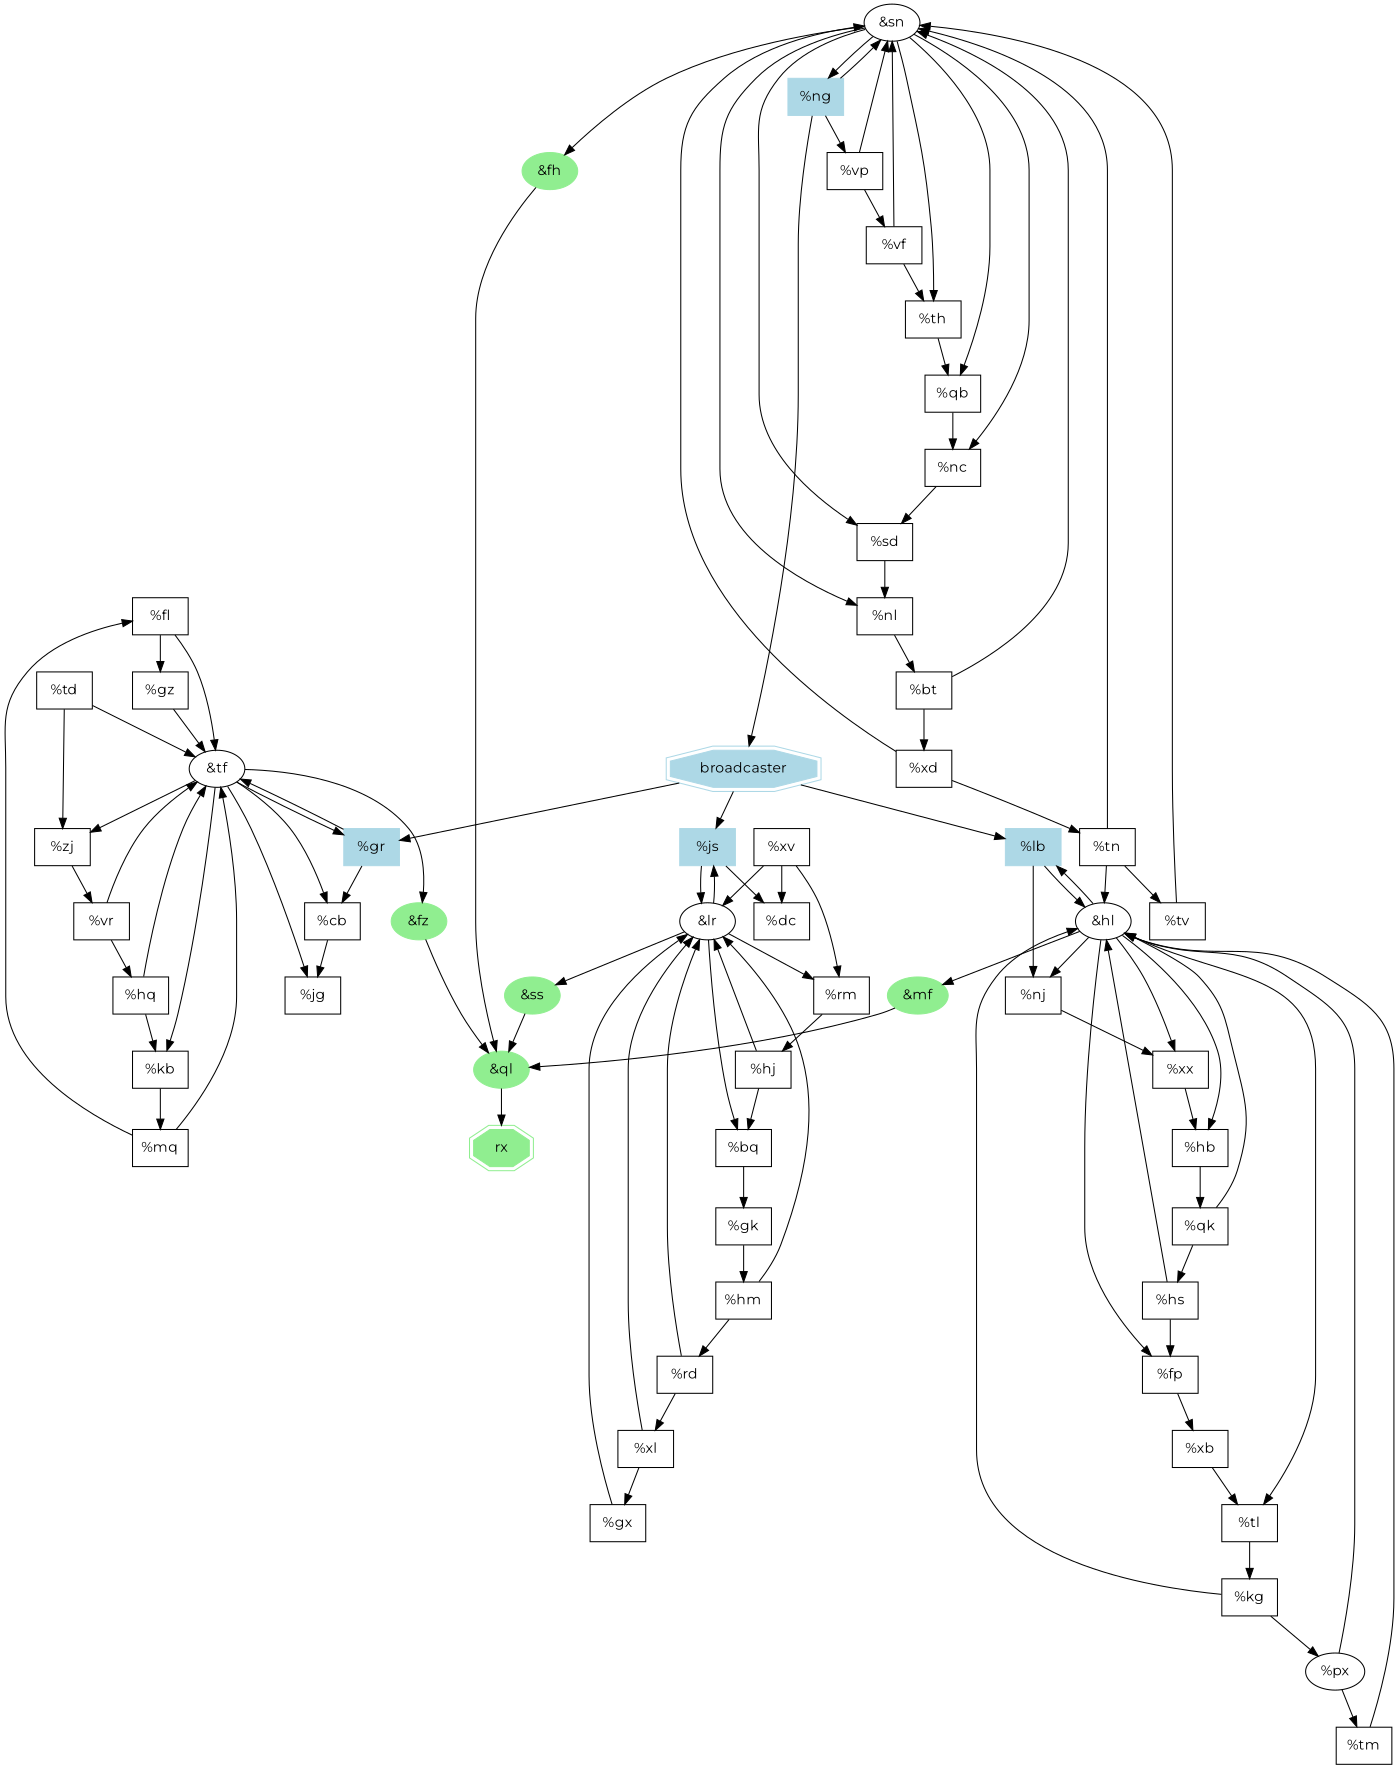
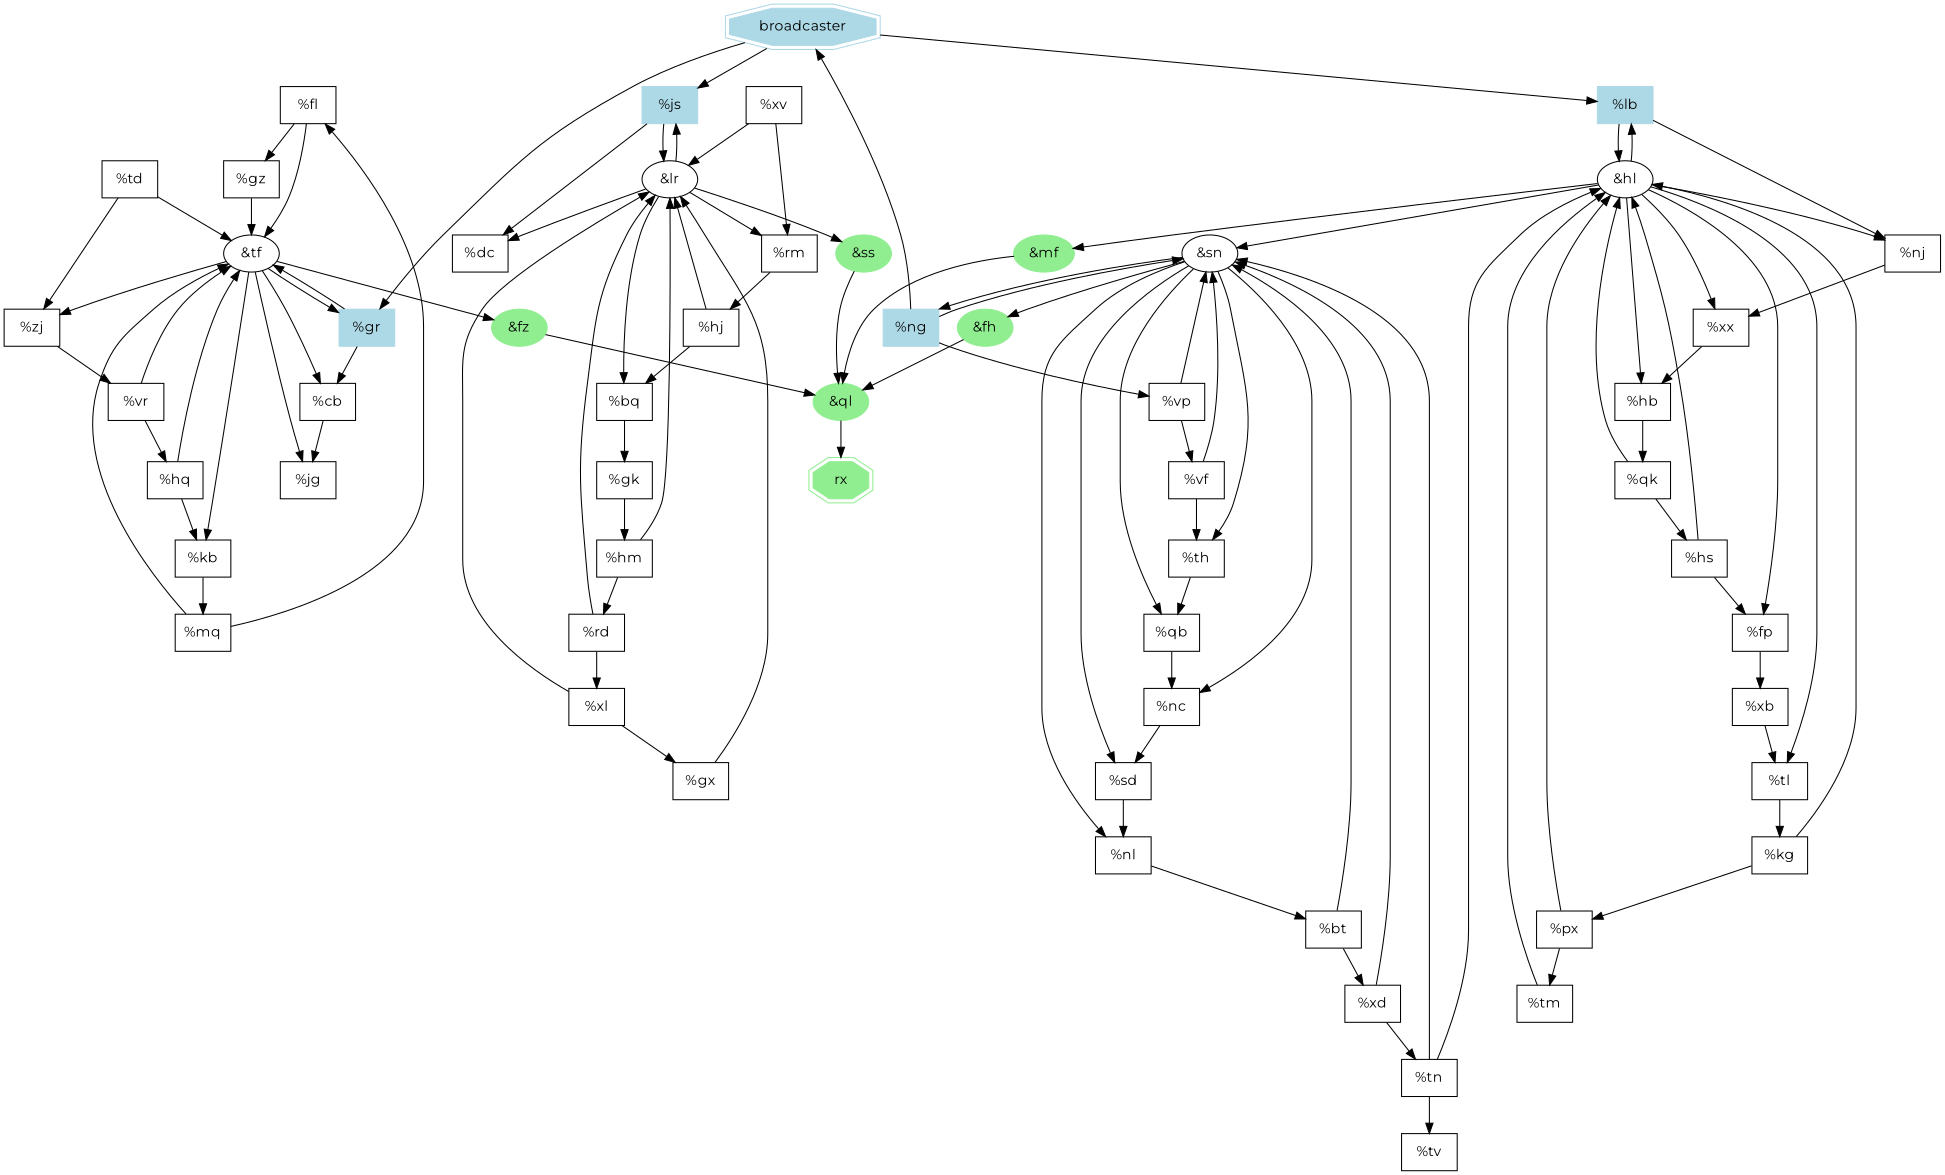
(1172, 383) -> (1423, 215)
(782, 879) -> (582, 212)
(1335, 1672) -> (1564, 930)
